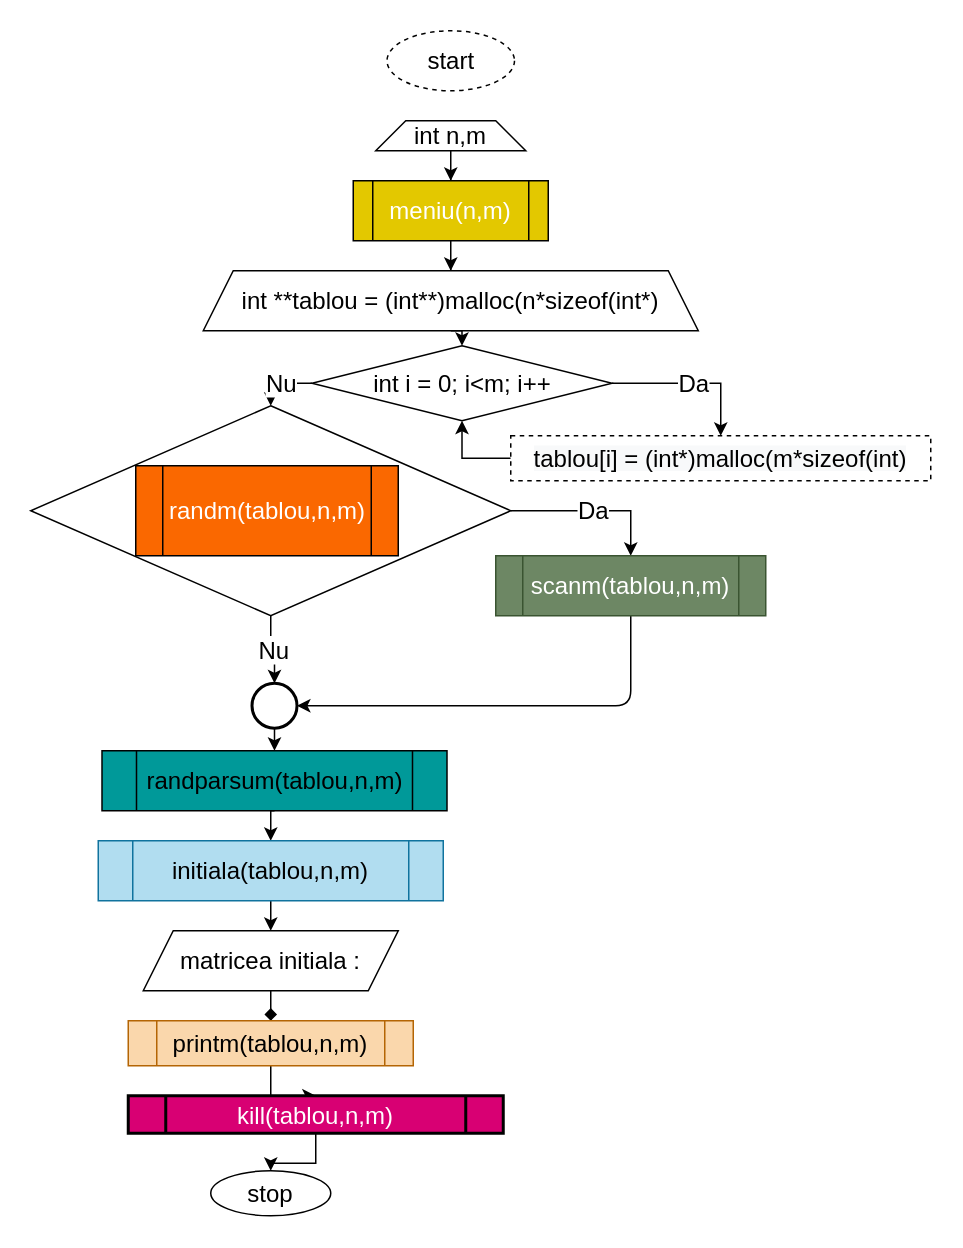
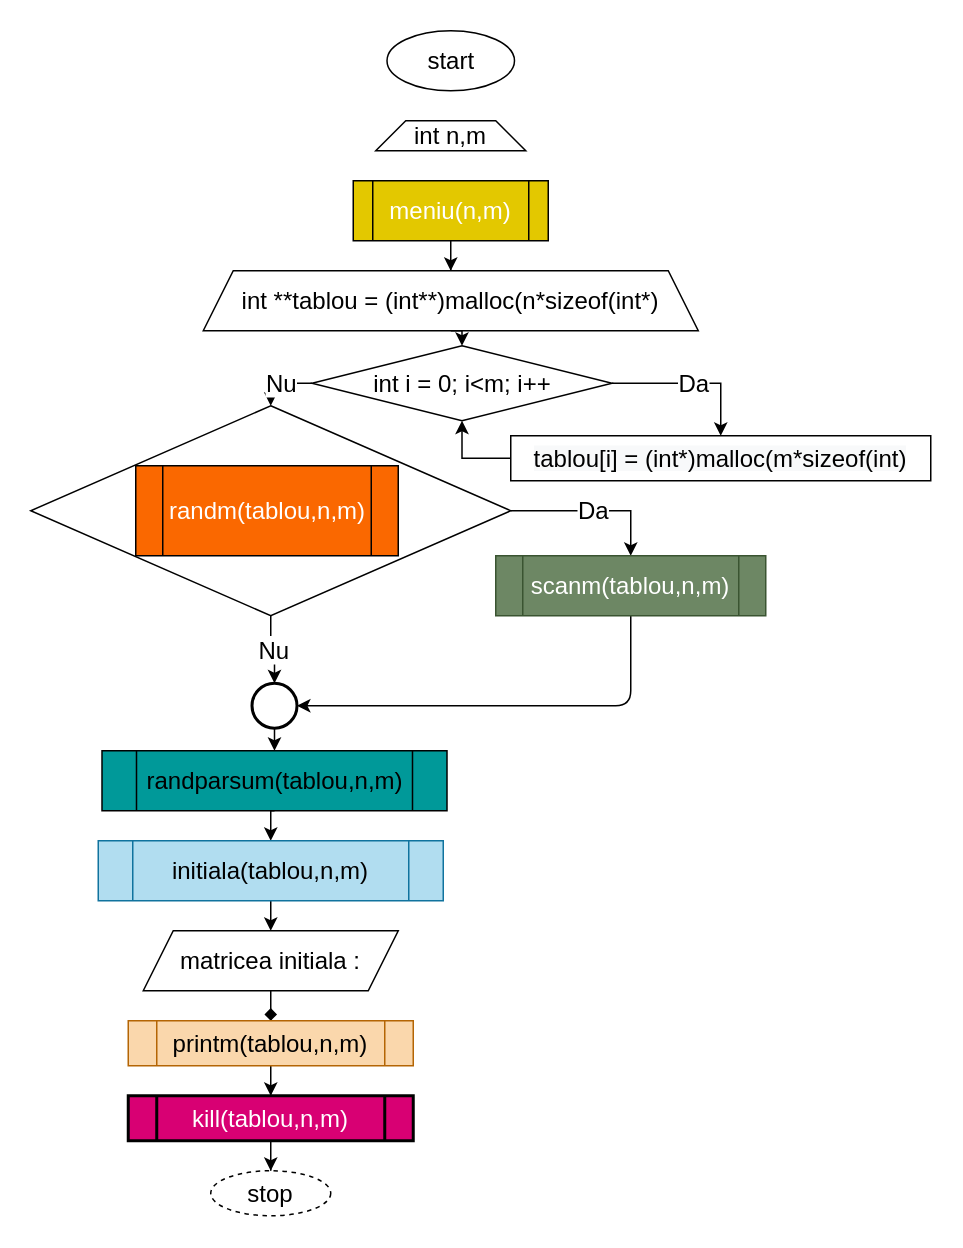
(451, 61) -> (451, 61)
(451, 171) -> none
(721, 458) -> (721, 458)
(316, 1115) -> (271, 1118)
(271, 1193) -> (271, 1193)
